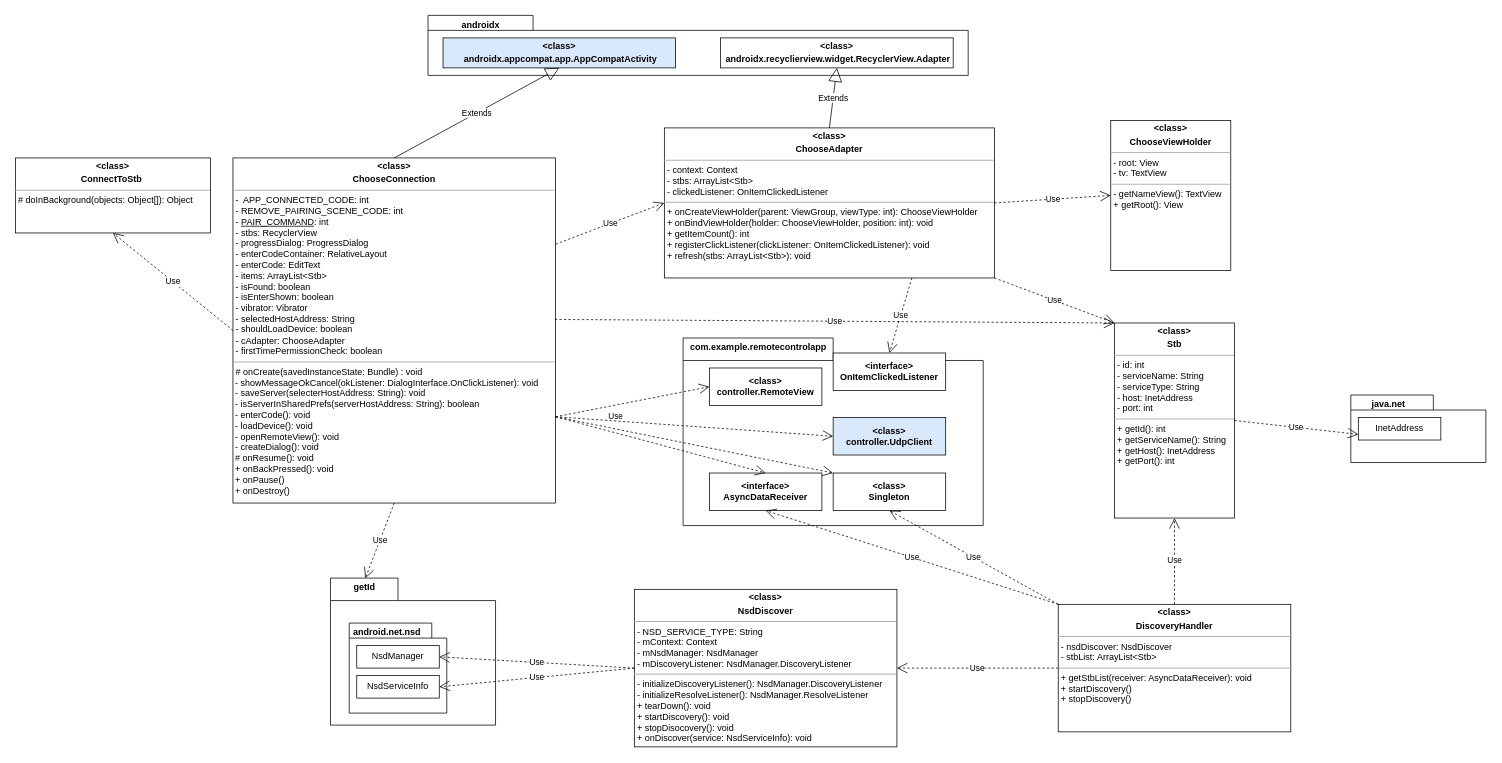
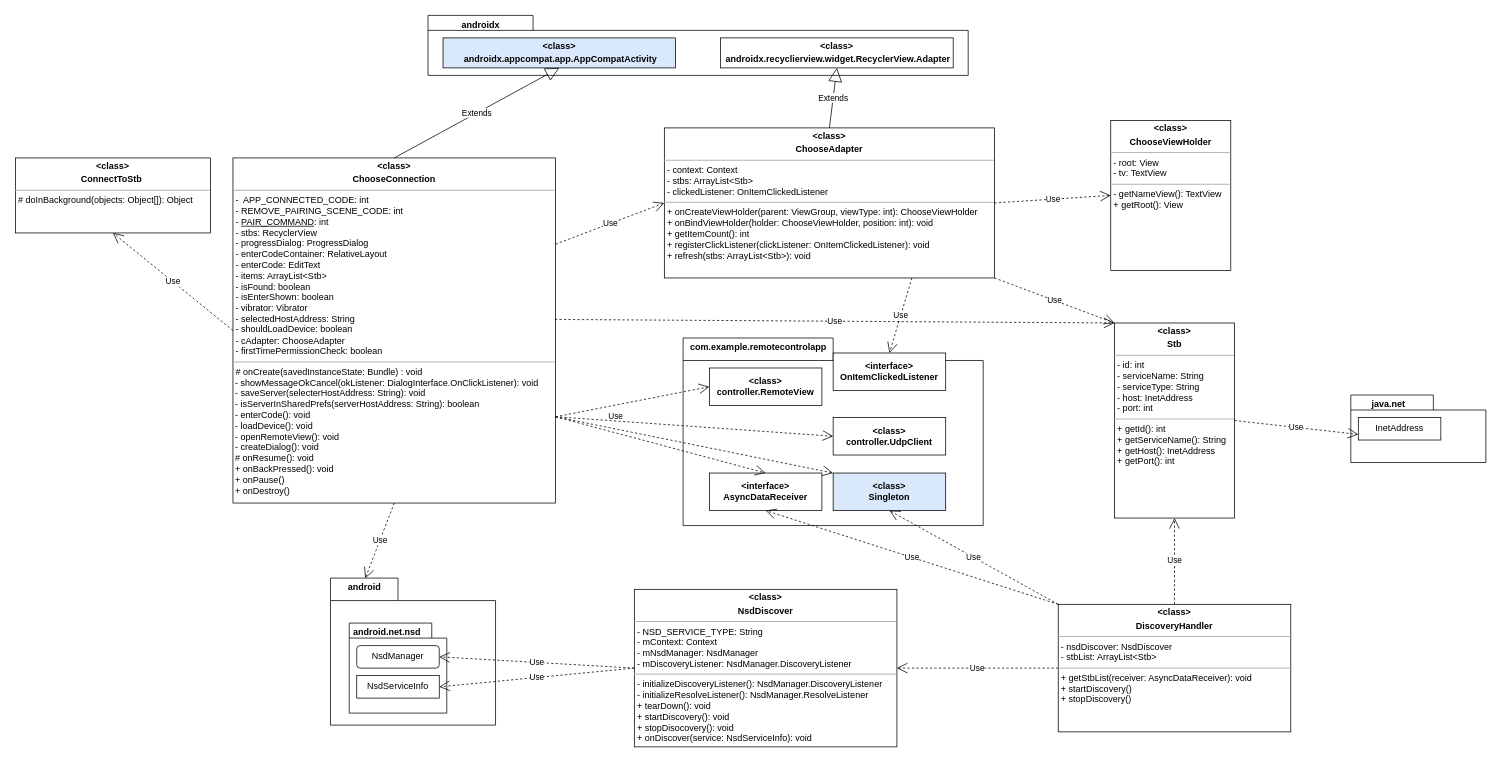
(889, 436) -> (889, 436)
(889, 492) -> (889, 492)
(365, 588) -> (365, 588)
(398, 657) -> (398, 657)
